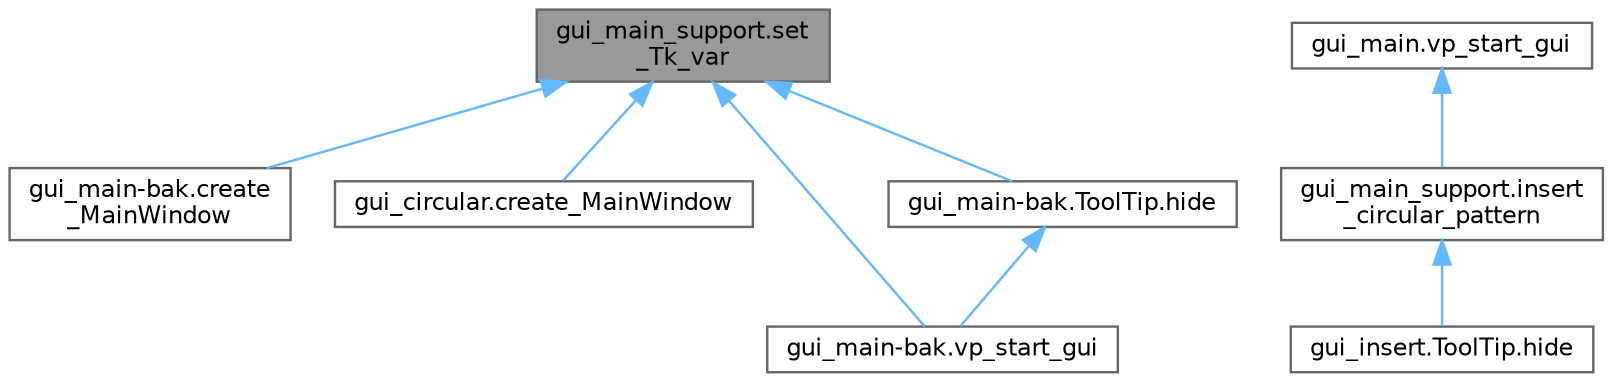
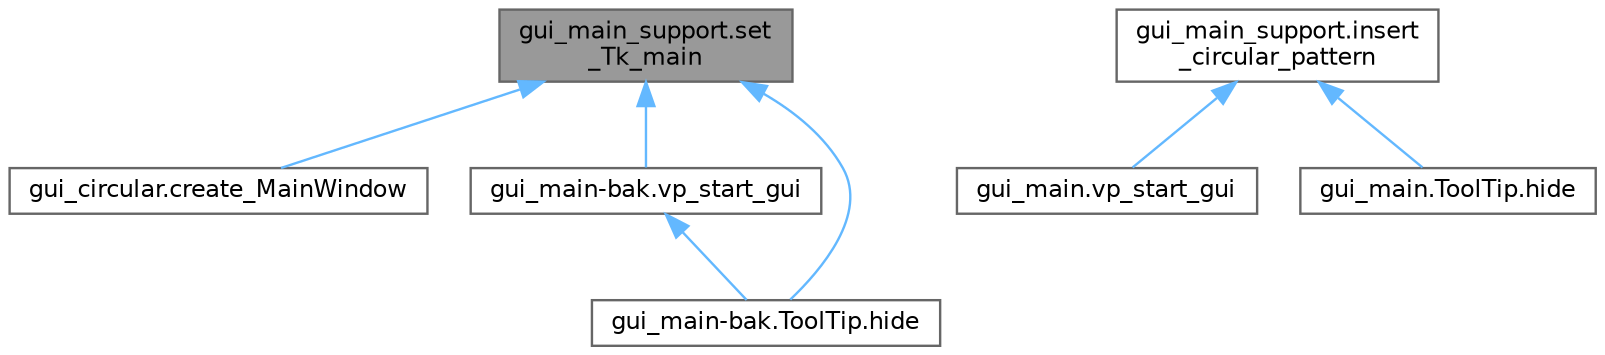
(683, 46) -> (646, 46)
(1442, 130) -> (1175, 133)
(150, 204) -> none
(994, 286) -> (715, 266)
(1442, 349) -> (1448, 191)
